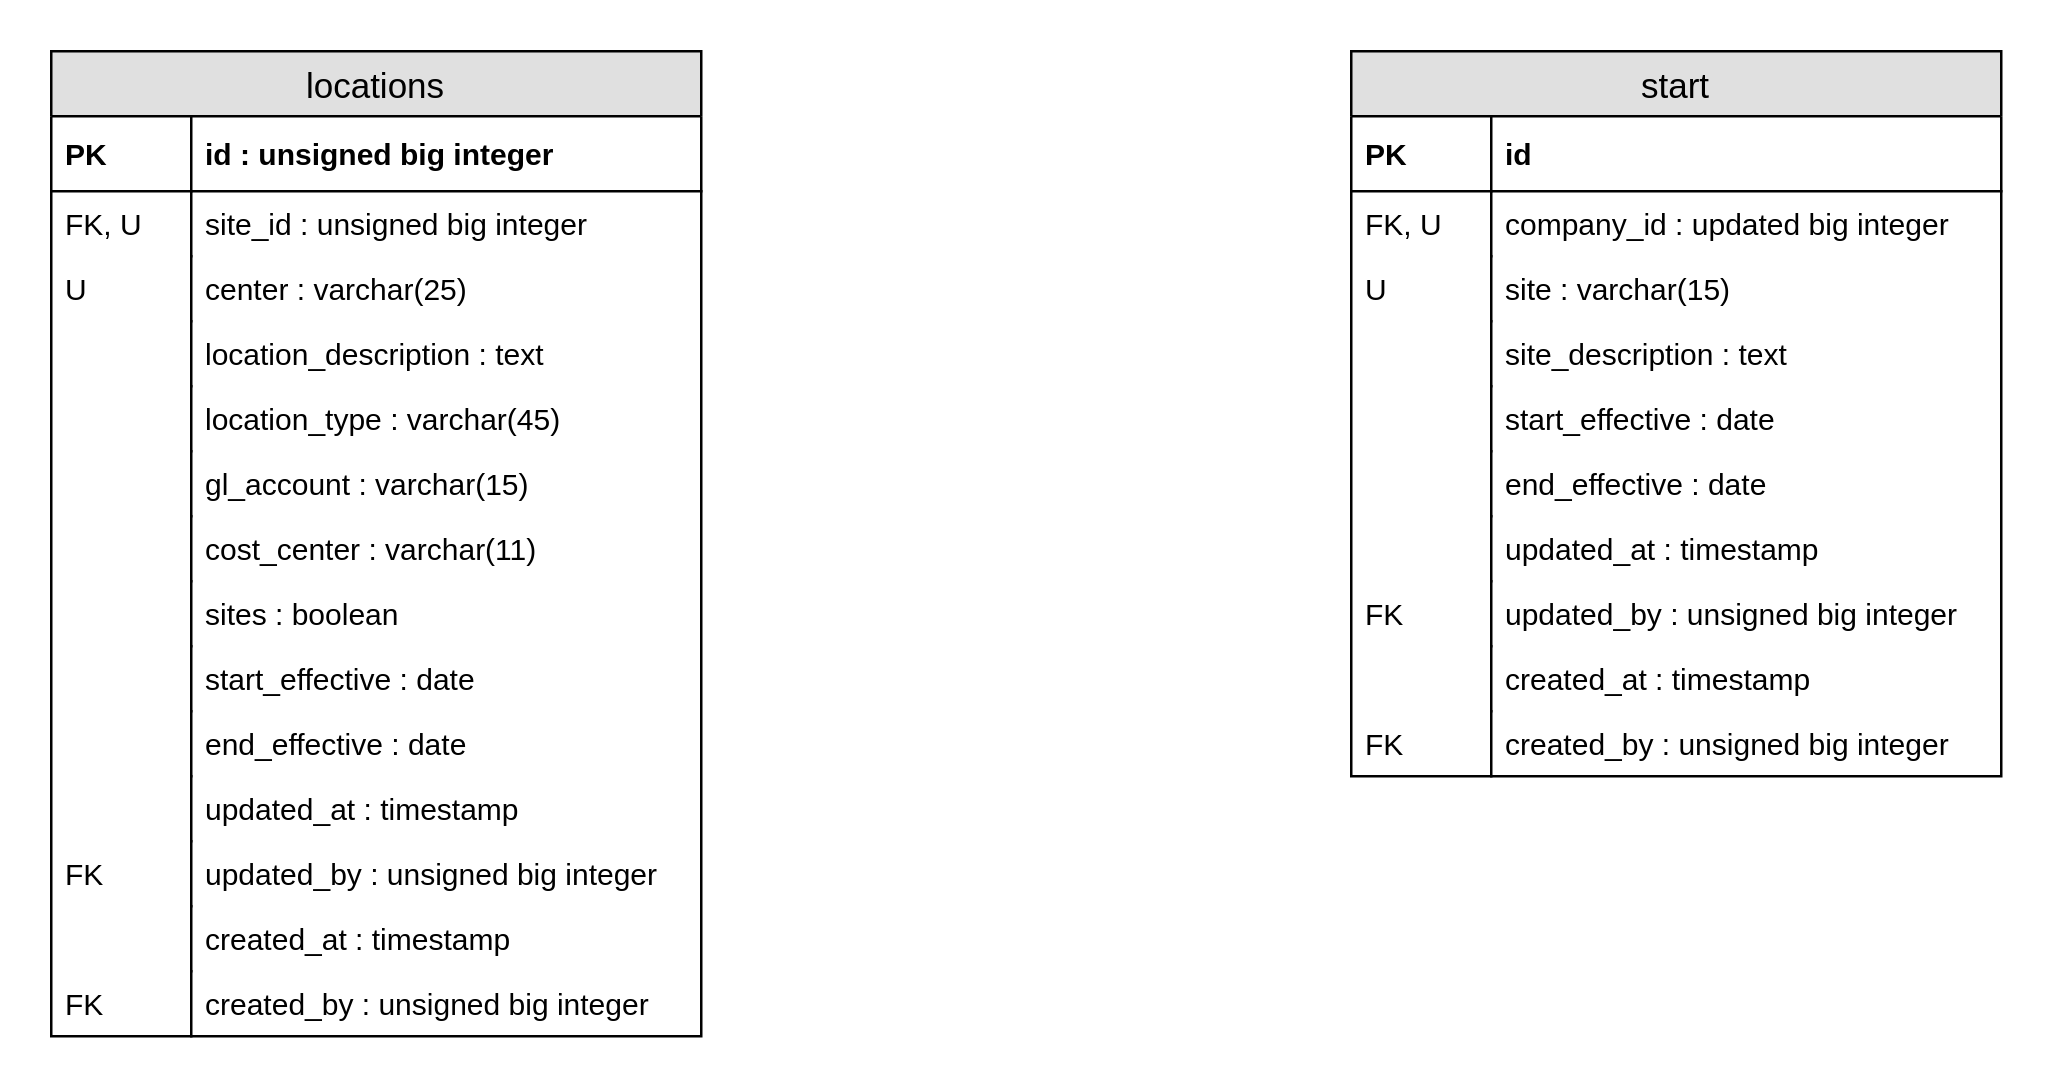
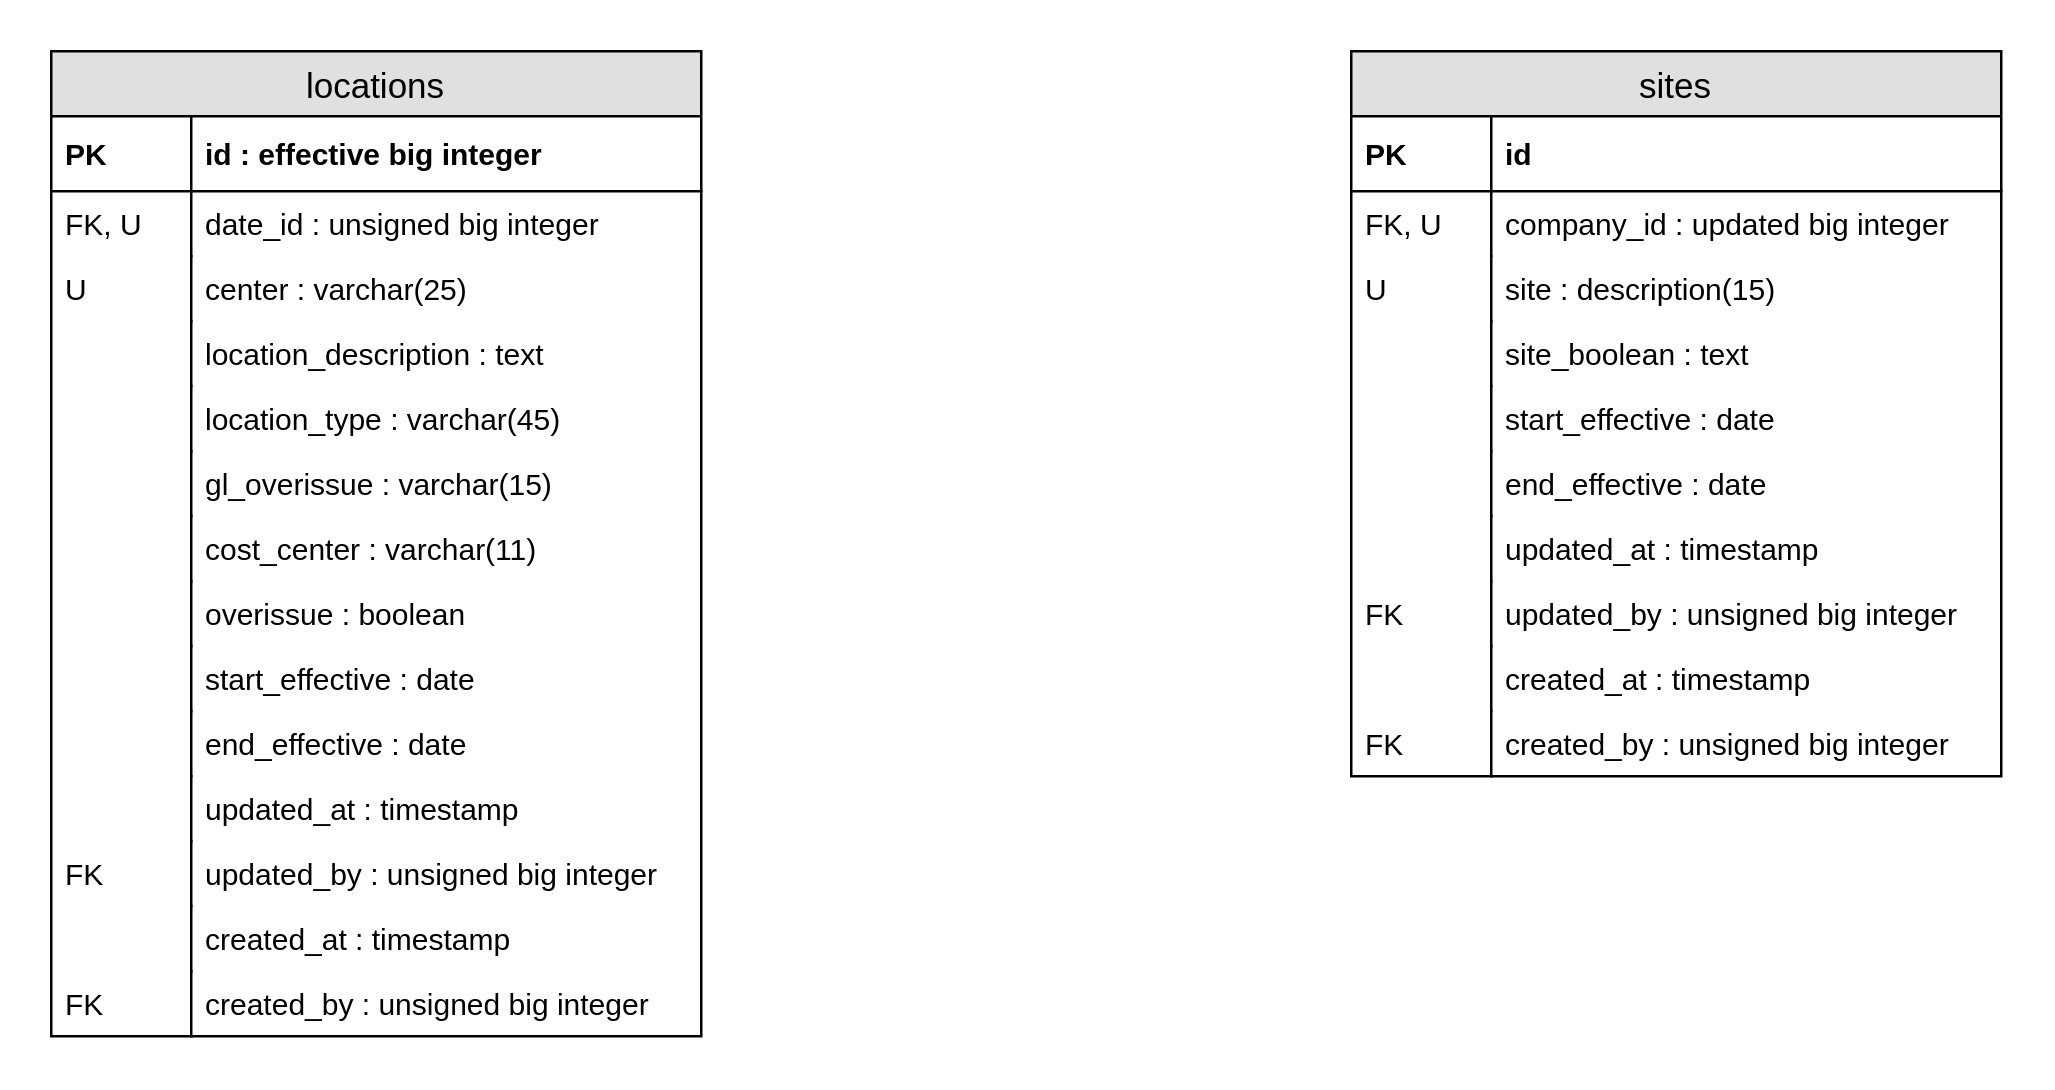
(1675, 86) -> (1675, 86)
(380, 155) -> (388, 155)
(418, 225) -> (422, 225)
(1641, 290) -> (1666, 290)
(1675, 355) -> (1645, 355)
(391, 485) -> (404, 485)
(312, 615) -> (345, 615)
